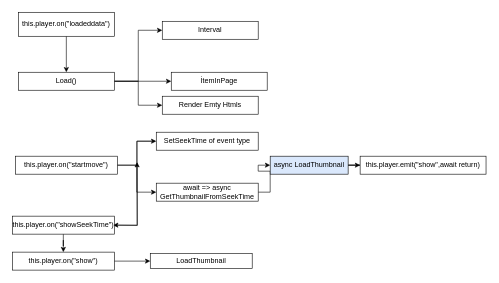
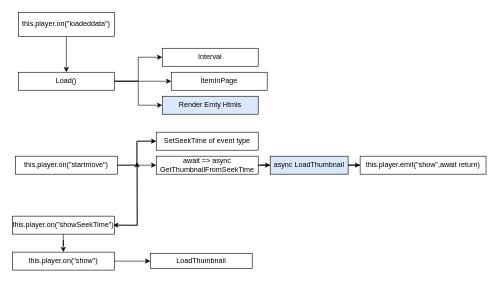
(210, 30) -> (210, 57)
(210, 105) -> (210, 105)
(207, 192) -> (207, 165)
